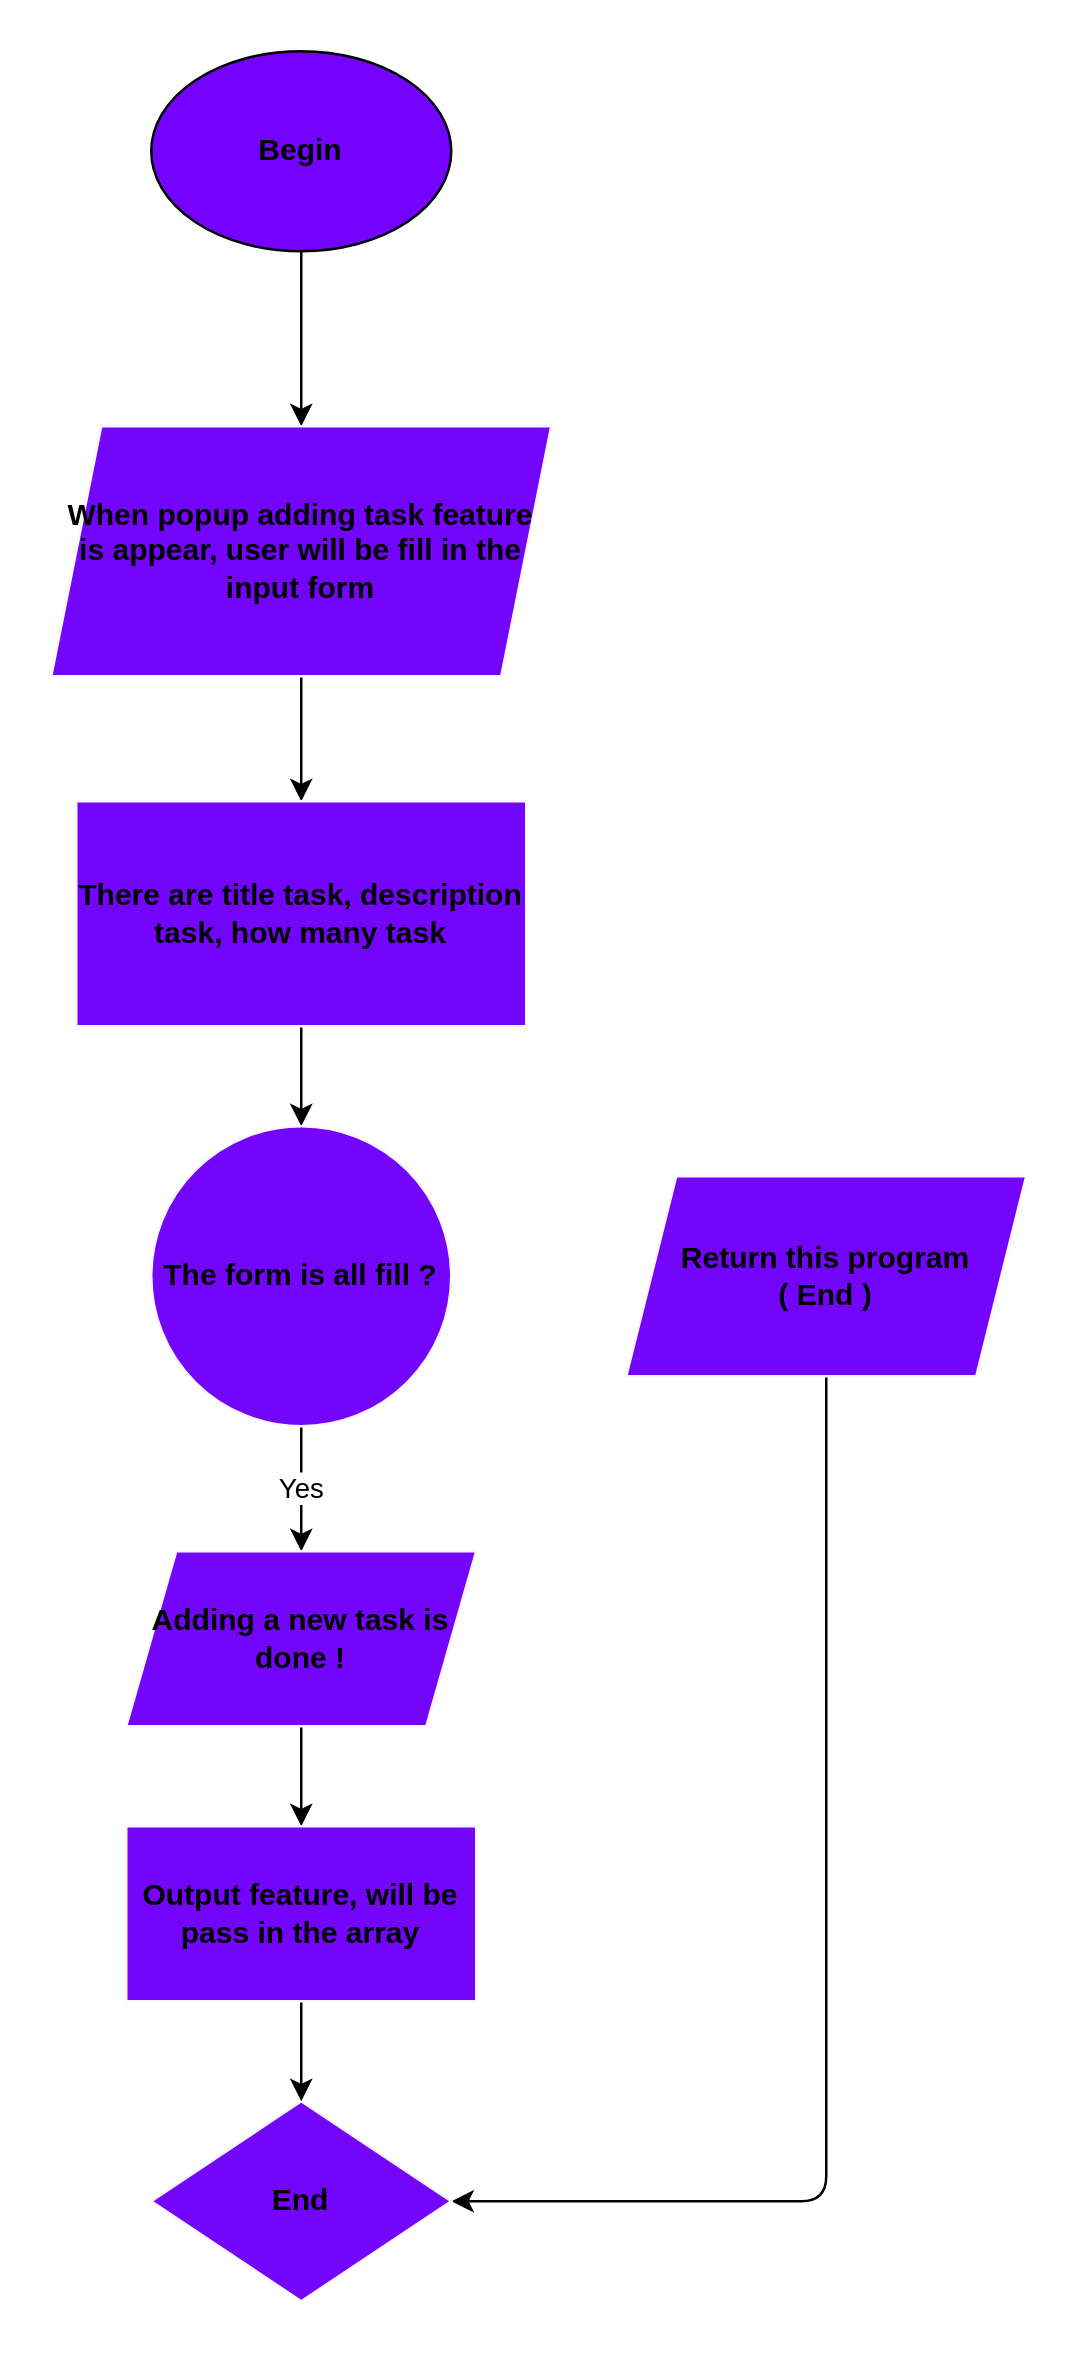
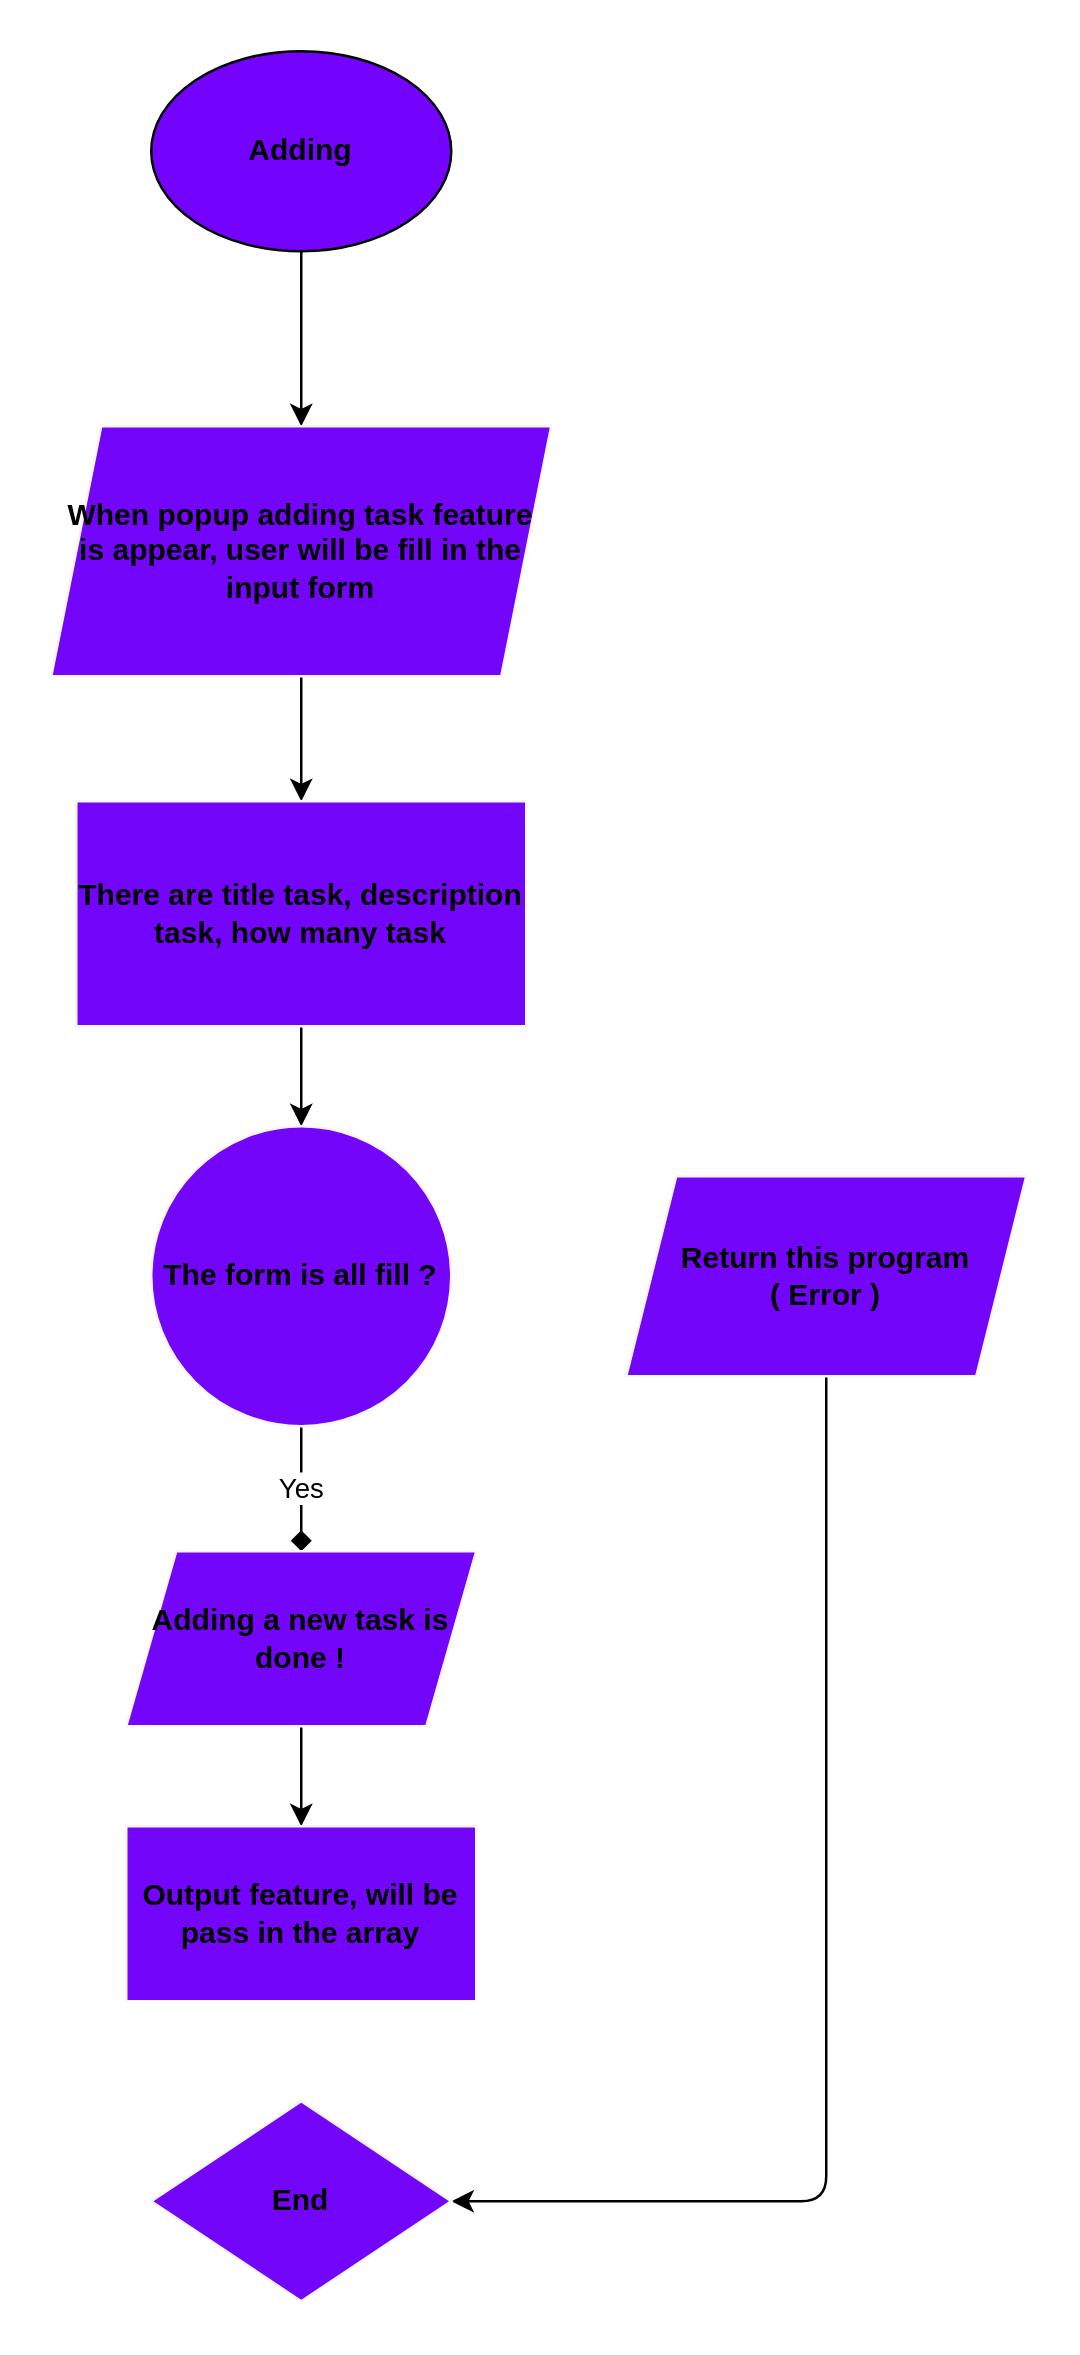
(301, 151) -> (301, 151)
(826, 1276) -> (826, 1276)
(301, 1532) -> (301, 1531)
(301, 2043) -> none
